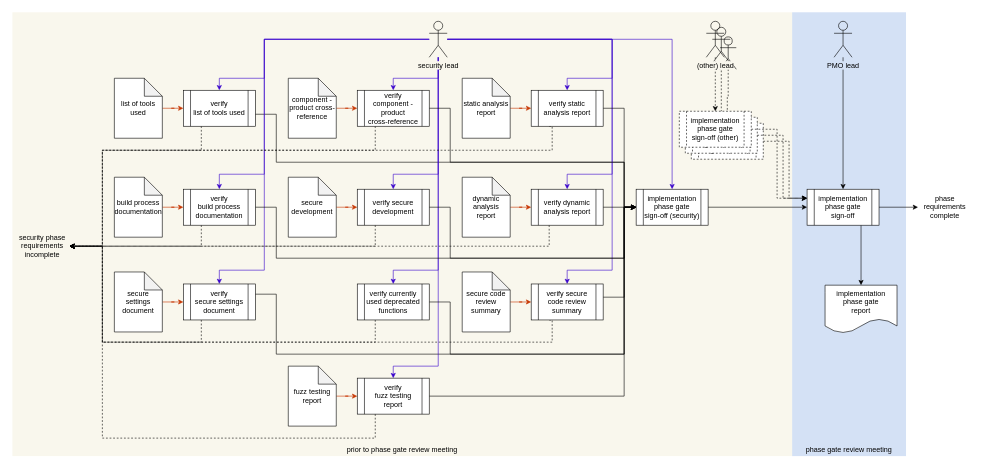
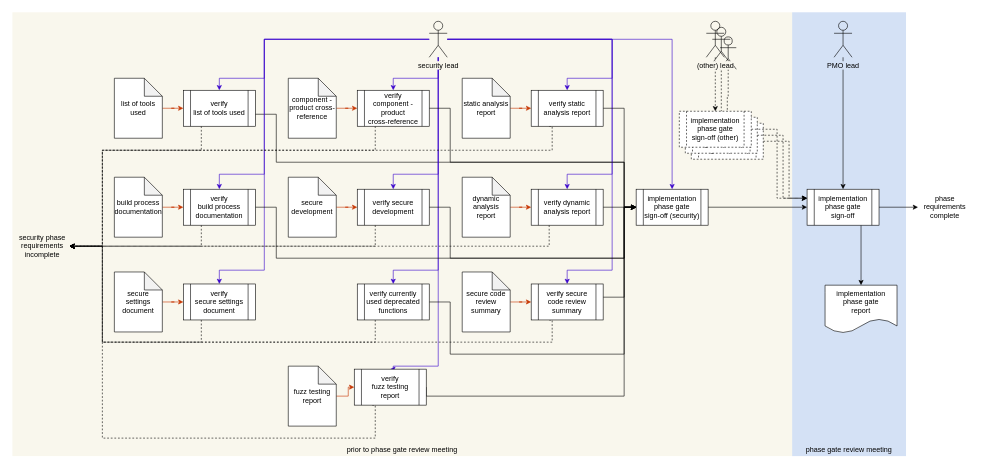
(321, 354) -> none
(393, 396) -> (390, 387)
